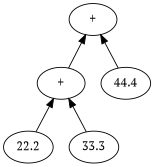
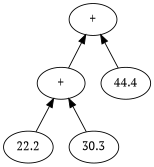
(94, 147) -> (94, 147)
